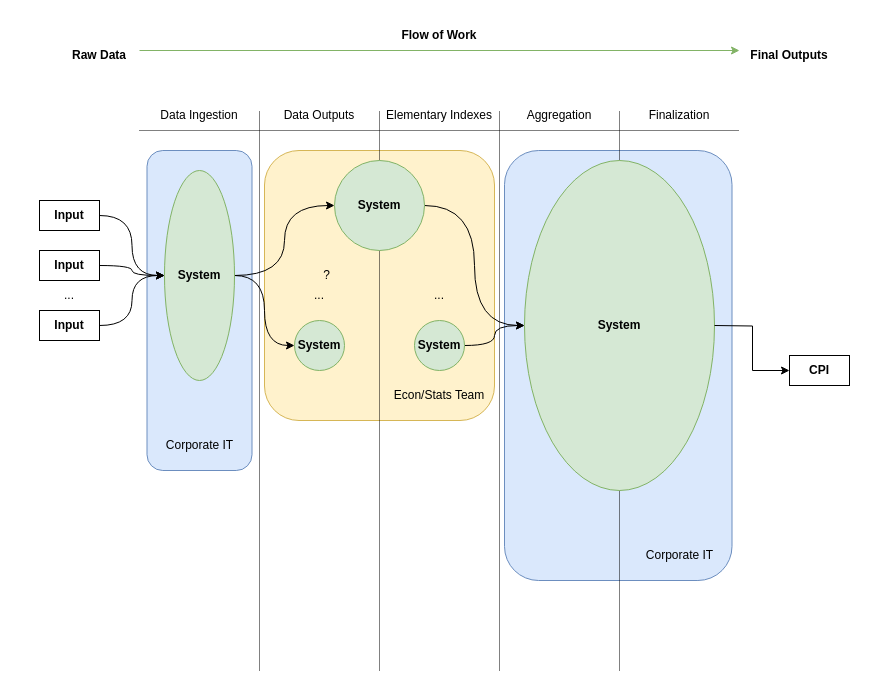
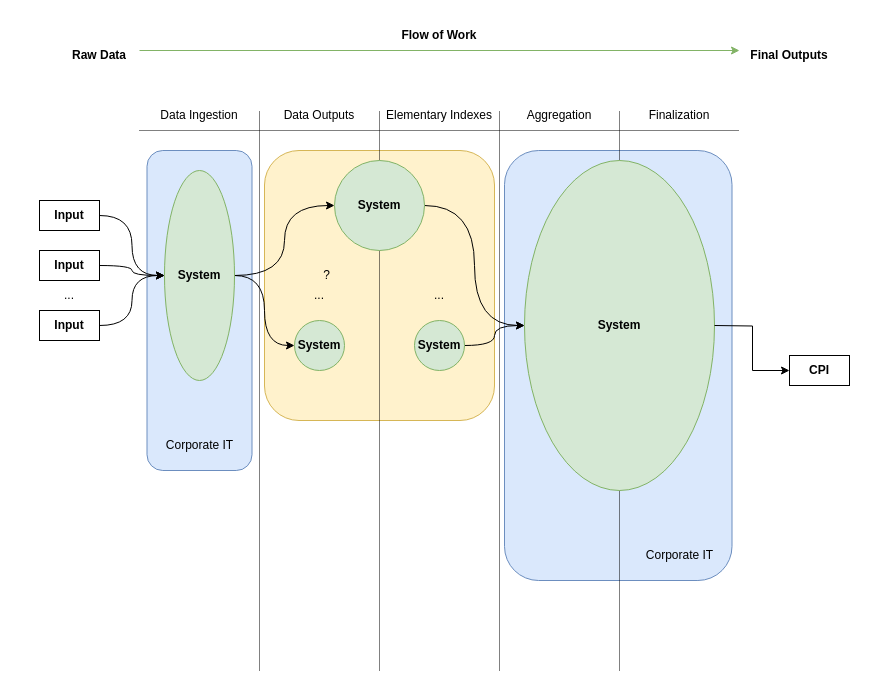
(440, 396) -> none
